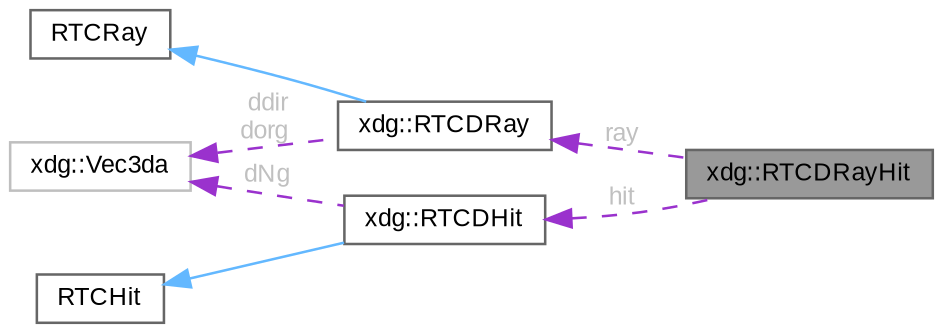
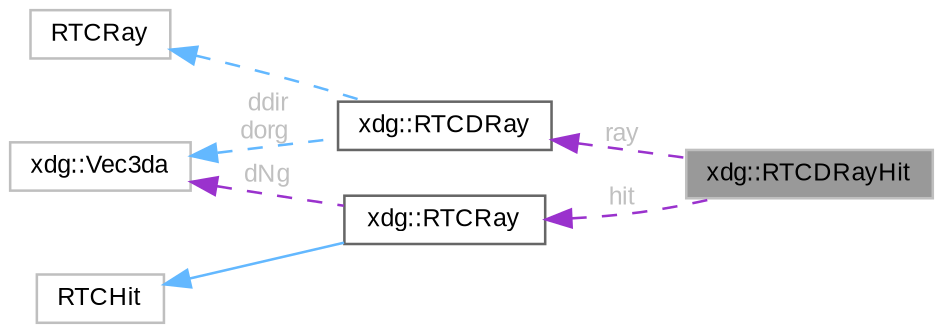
(100, 34) -> (100, 34)
(281, 77) -> (281, 77)
(277, 146) -> (277, 146)
(810, 174) -> (810, 174)
(445, 220) -> (445, 220)
(100, 299) -> (100, 299)
